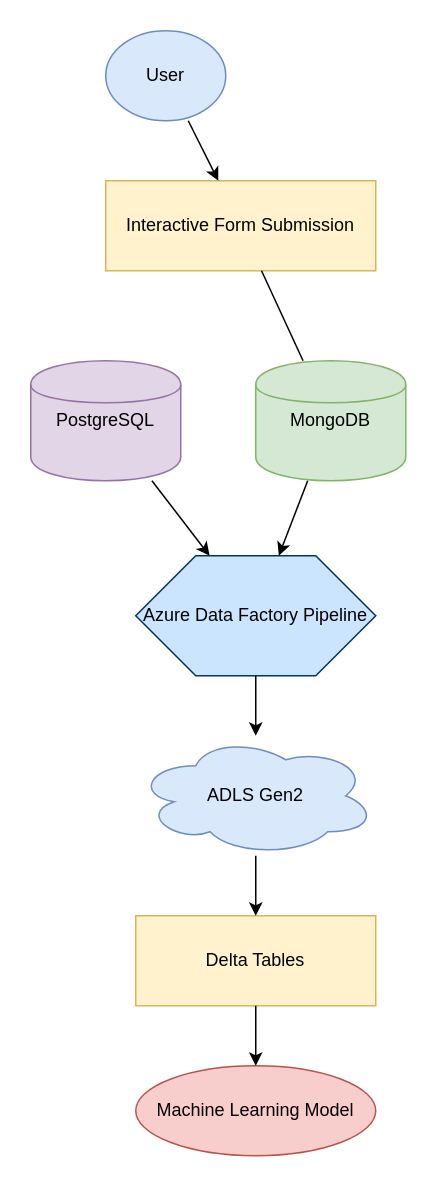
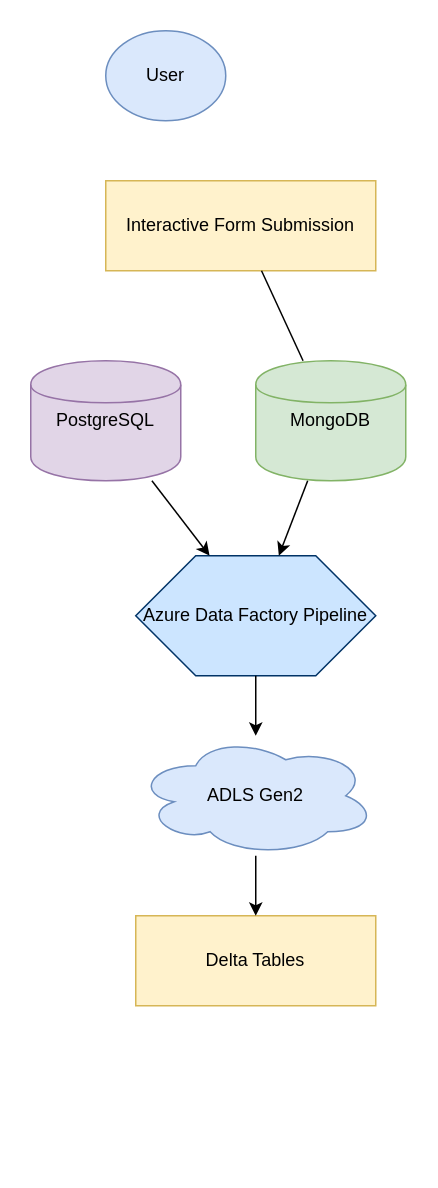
(201, 146) -> none
(256, 1031) -> none
(256, 1111) -> none
